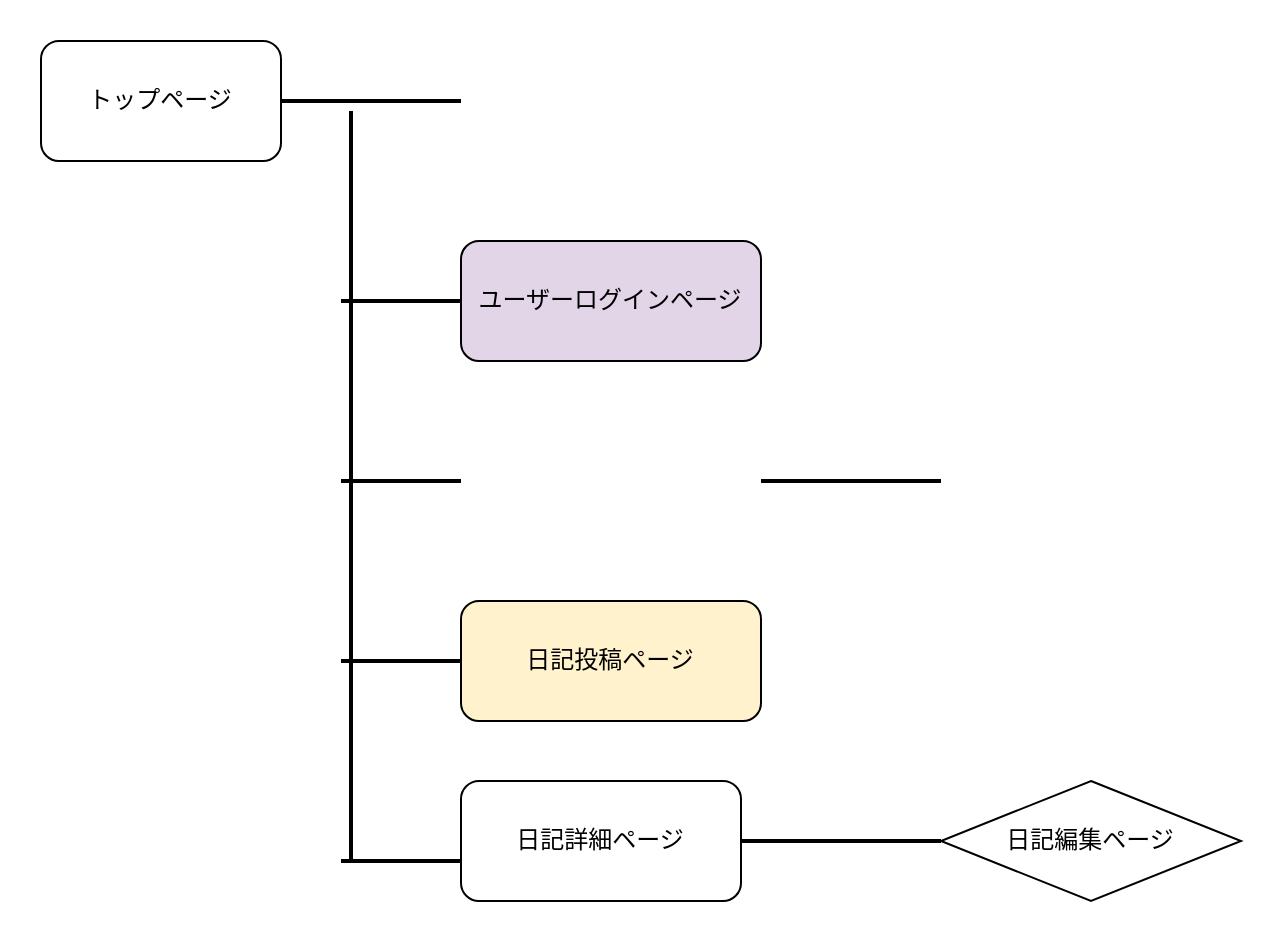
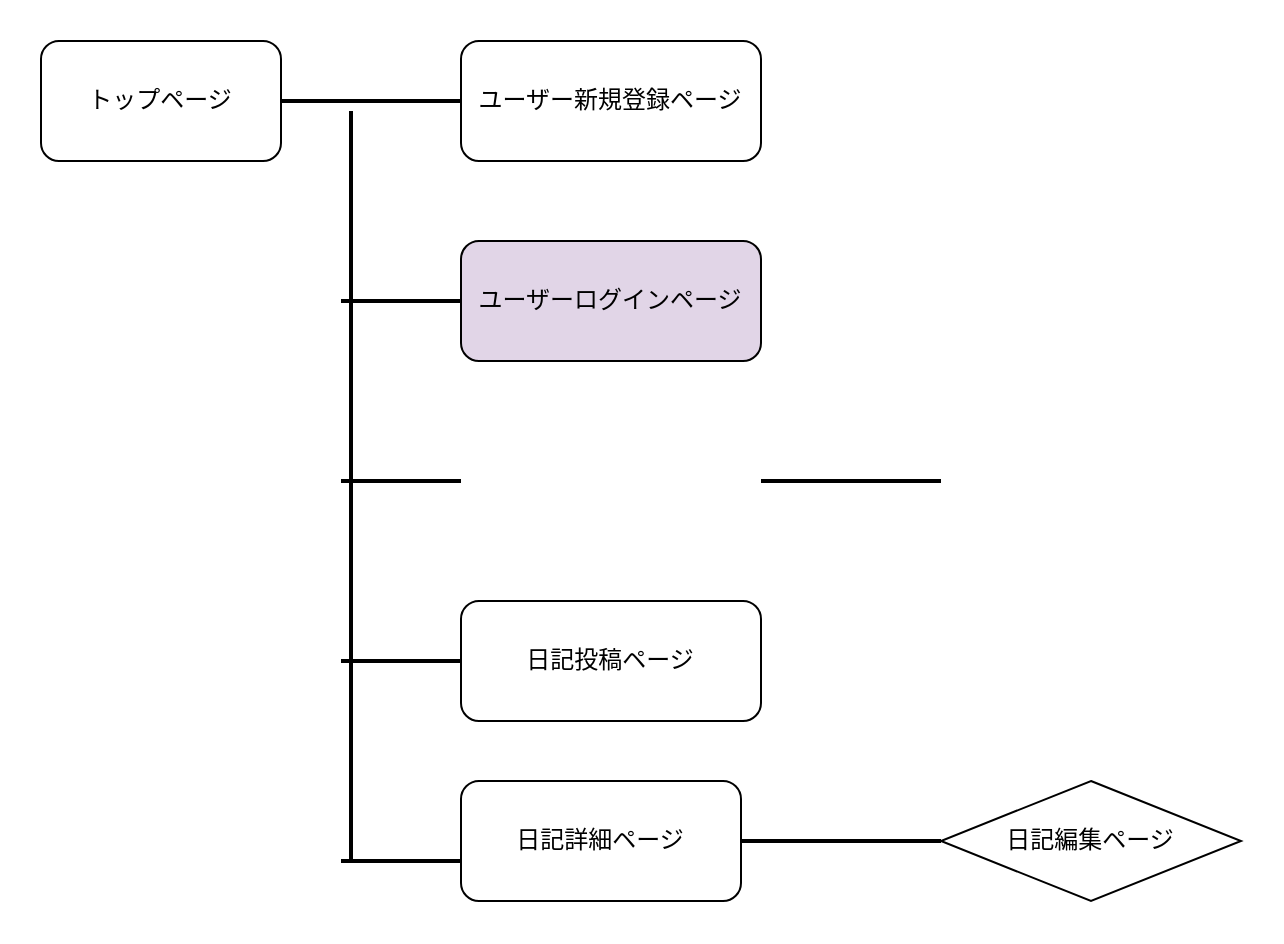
none -> (611, 101)
(611, 661) -> (611, 661)
